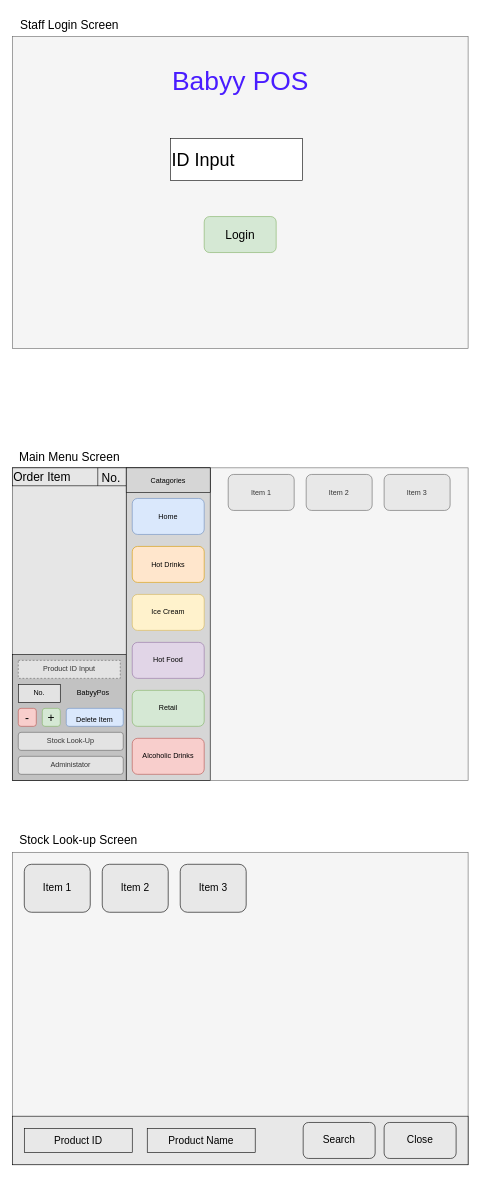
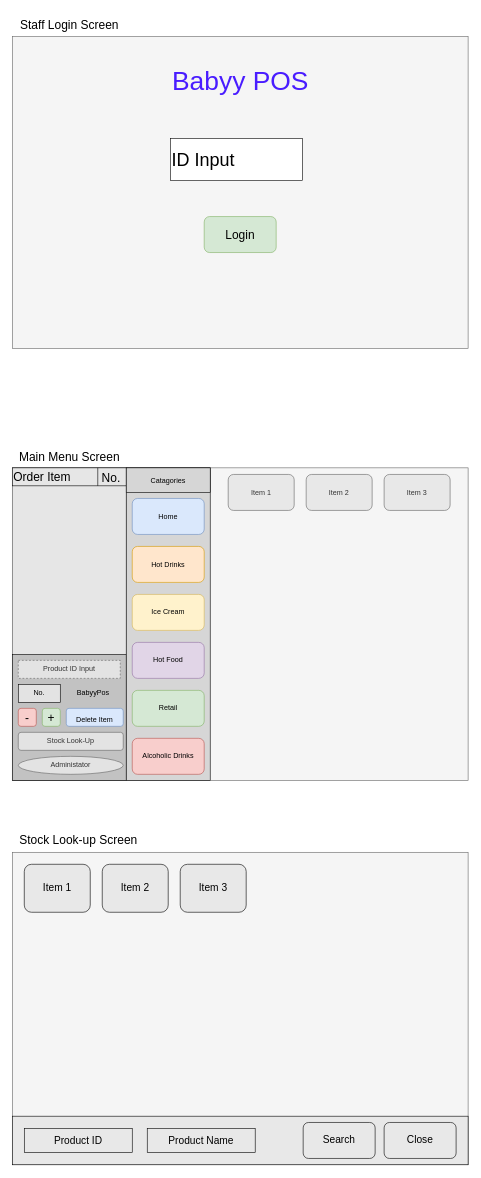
(71, 765) -> (71, 765)
